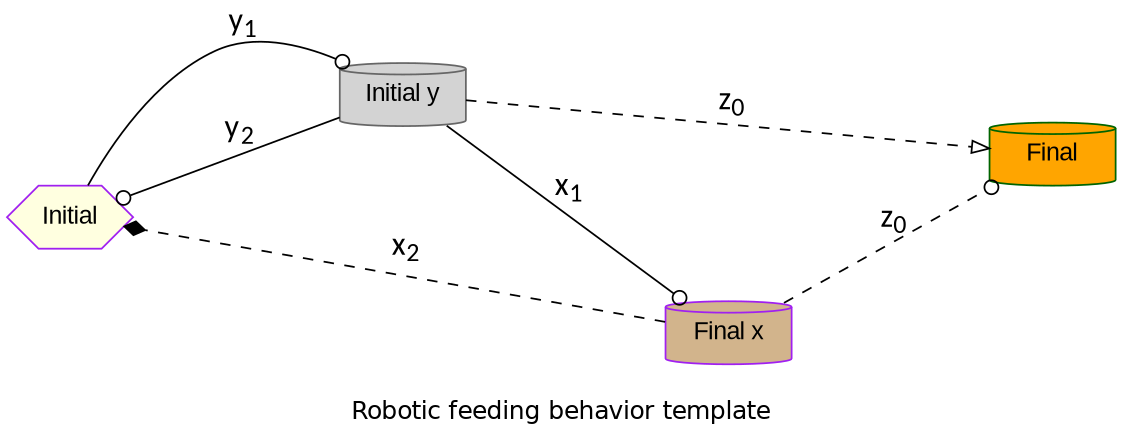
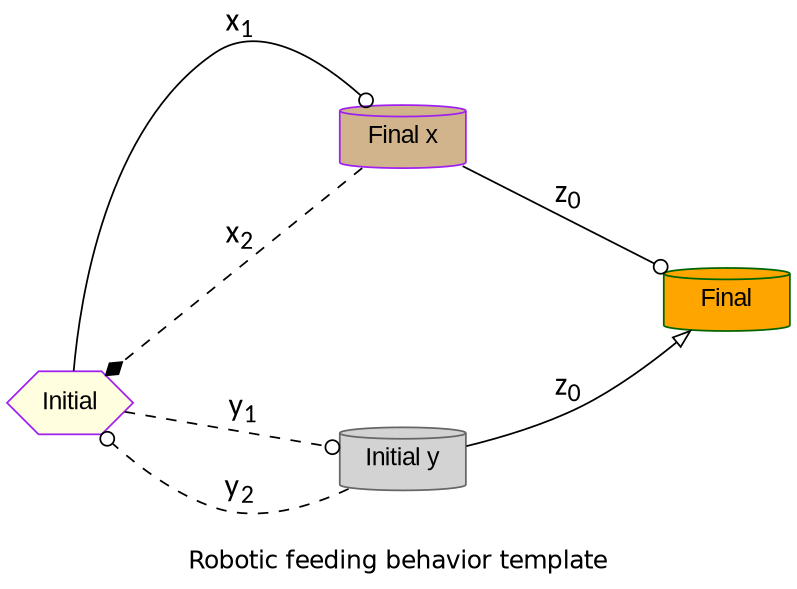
(188, 67) -> (225, 429)
(719, 124) -> (578, 408)
(235, 156) -> (223, 510)
(560, 210) -> (148, 123)
(885, 247) -> (558, 215)
